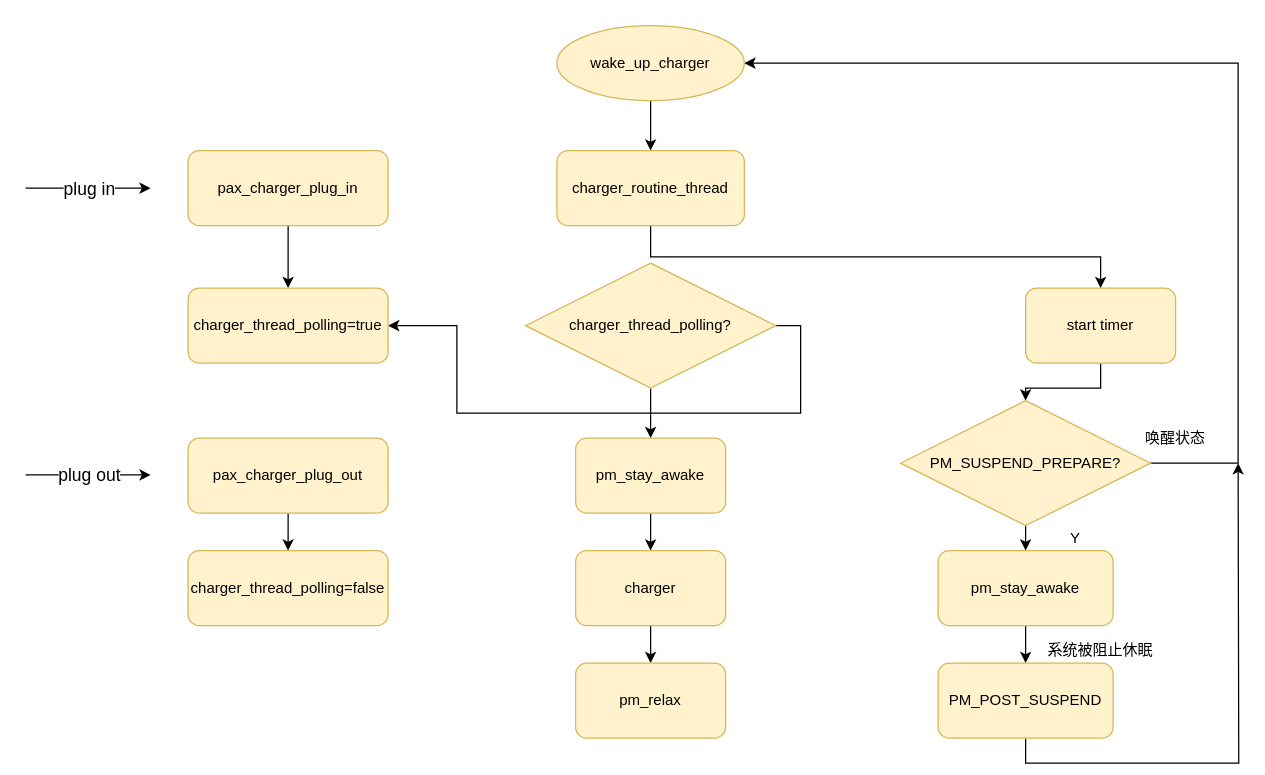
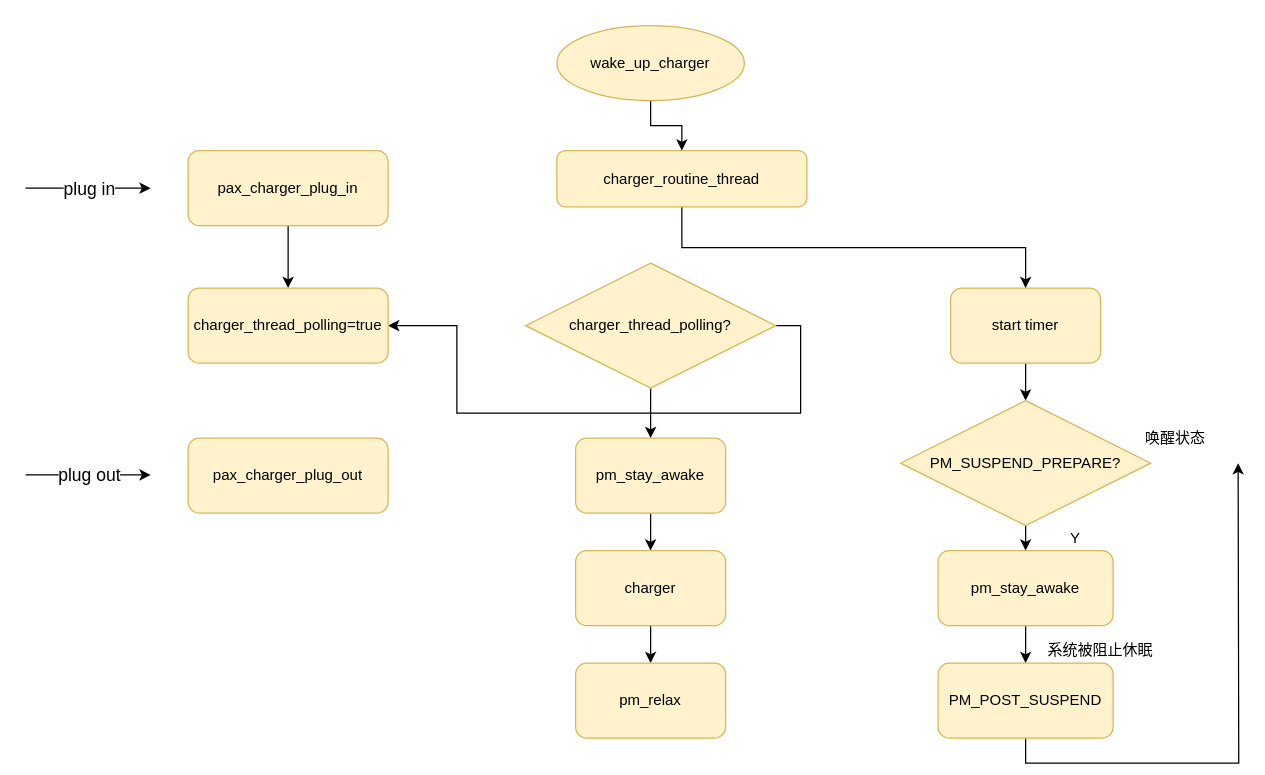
(1238, 64) -> none
(651, 188) -> (682, 179)
(1101, 326) -> (1026, 326)
(288, 527) -> none
(288, 588) -> none
